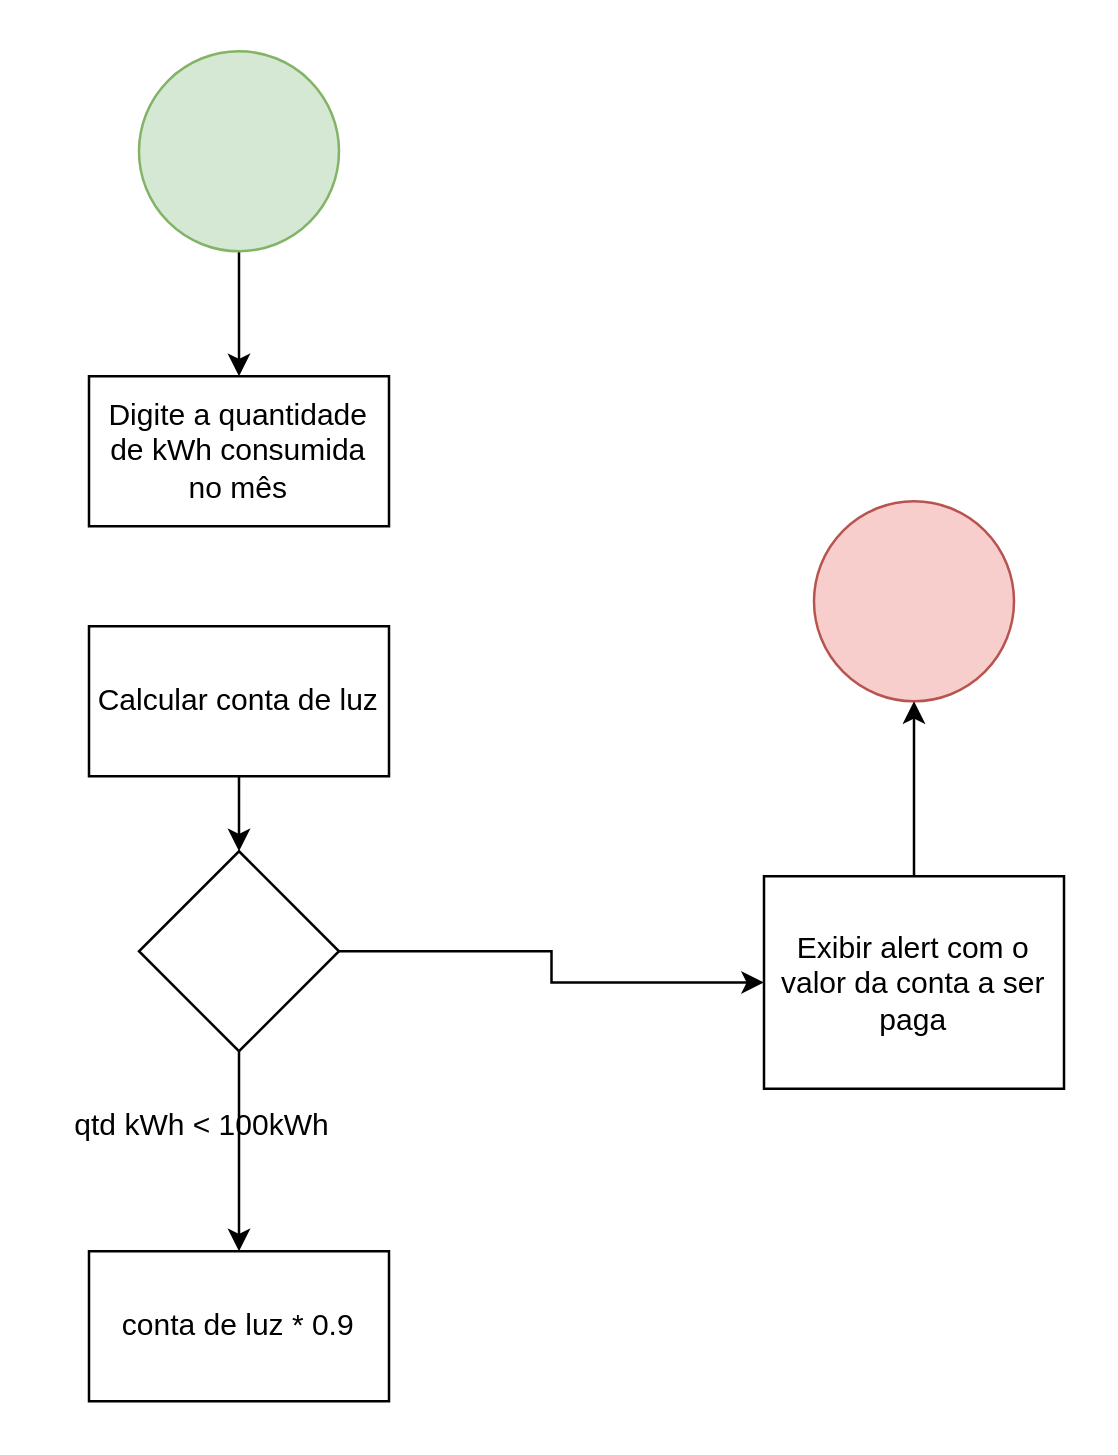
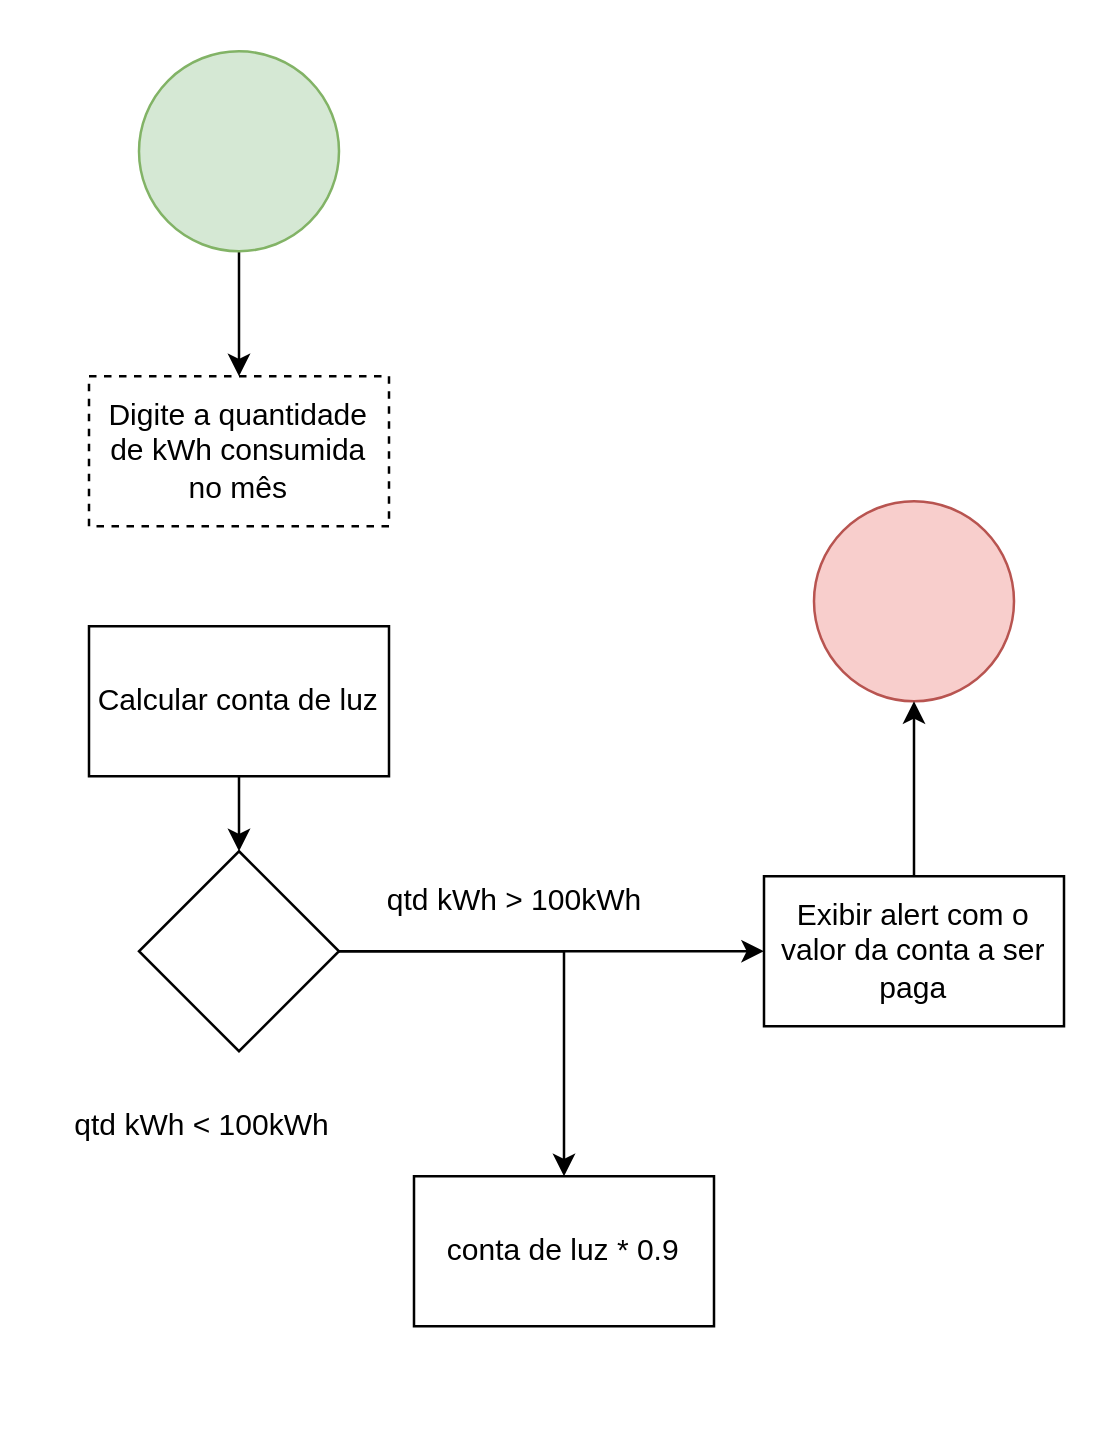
(239, 451) -> (239, 451)
none -> (514, 901)
(914, 983) -> (914, 951)
(239, 1326) -> (564, 1251)
